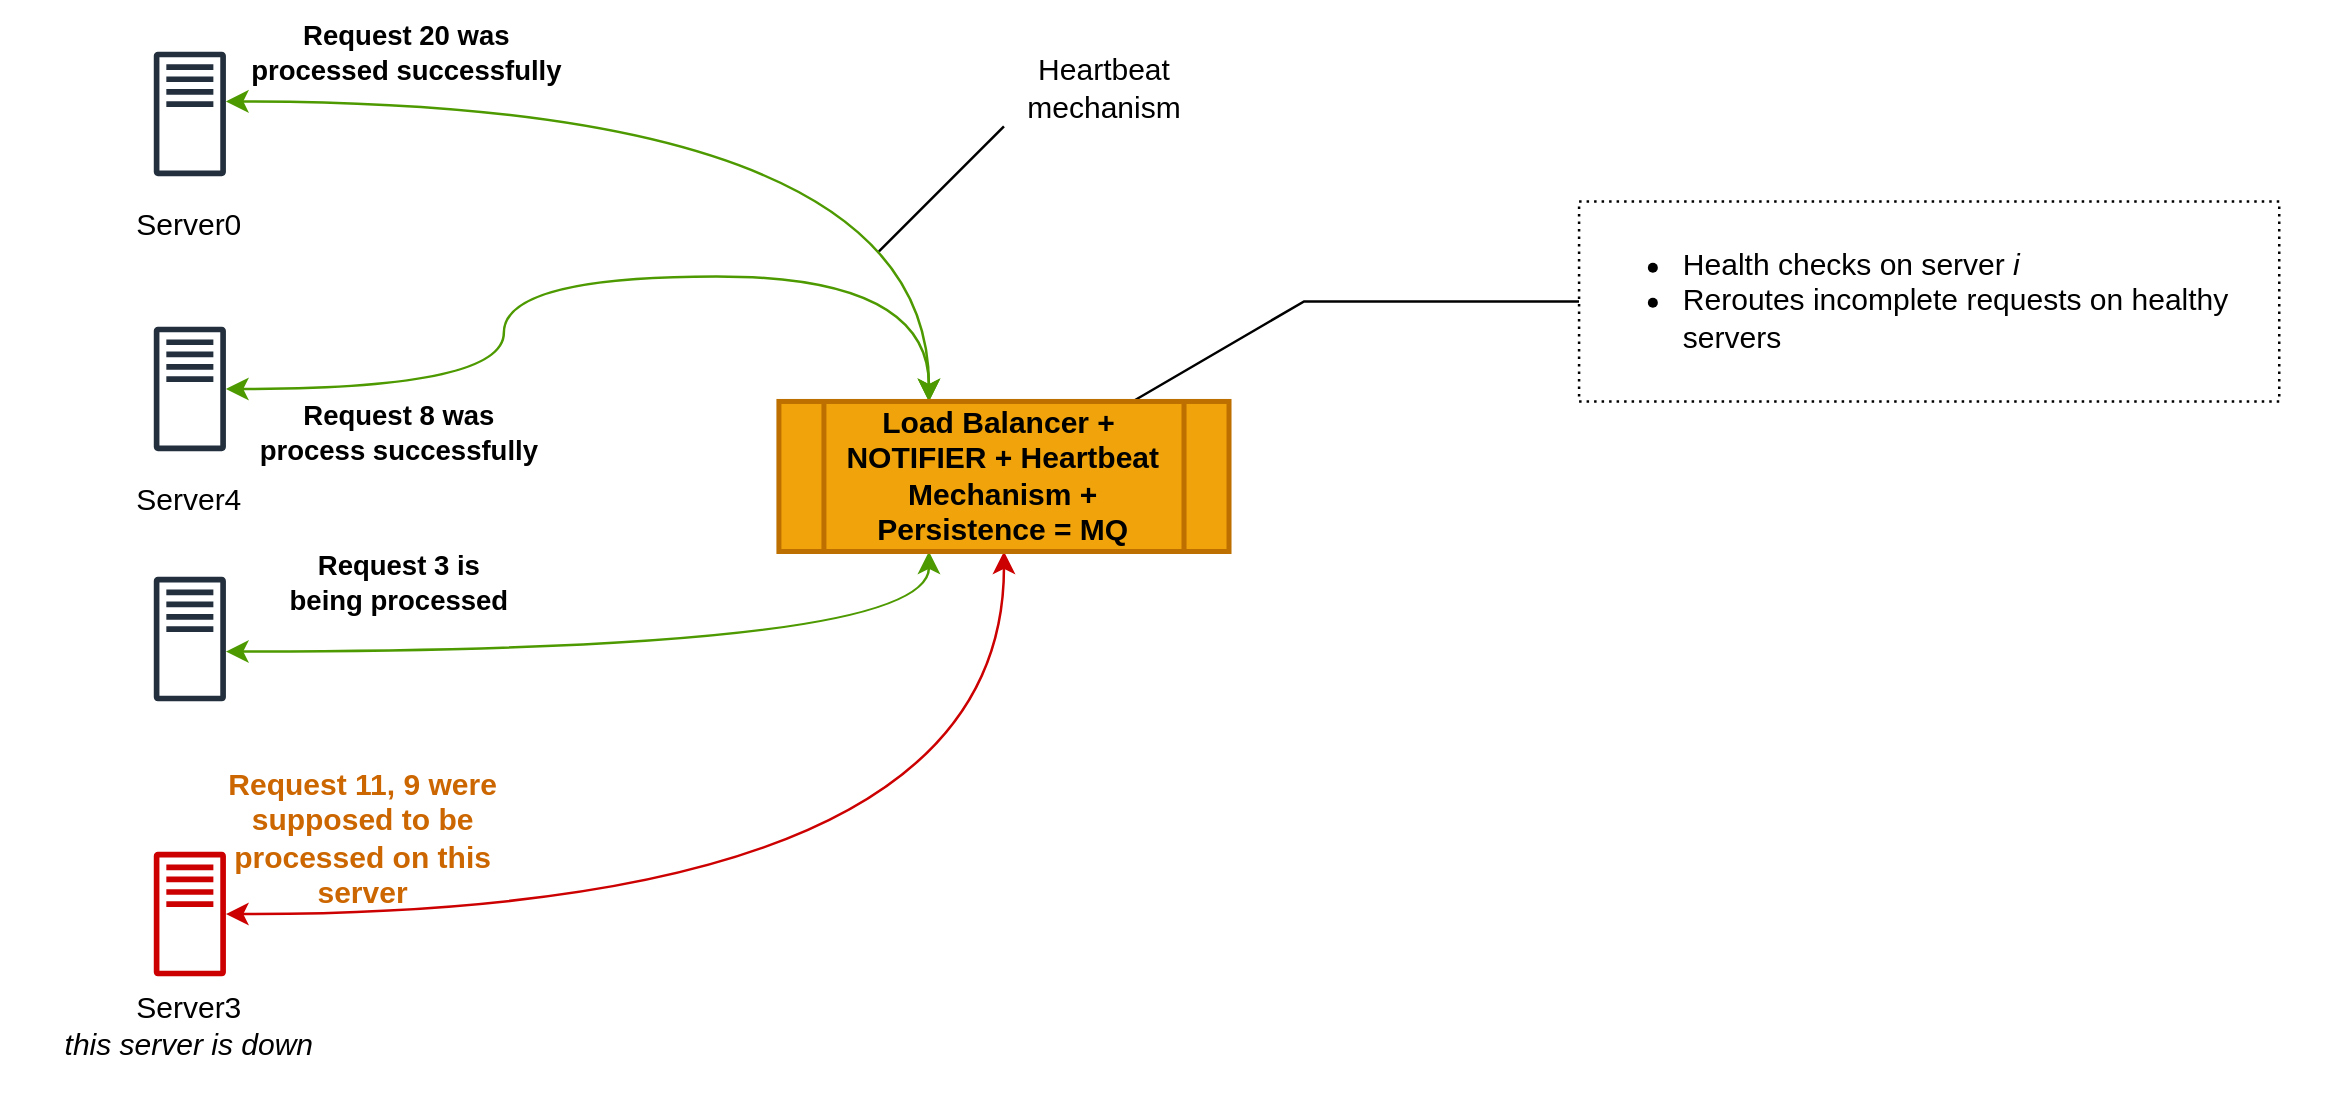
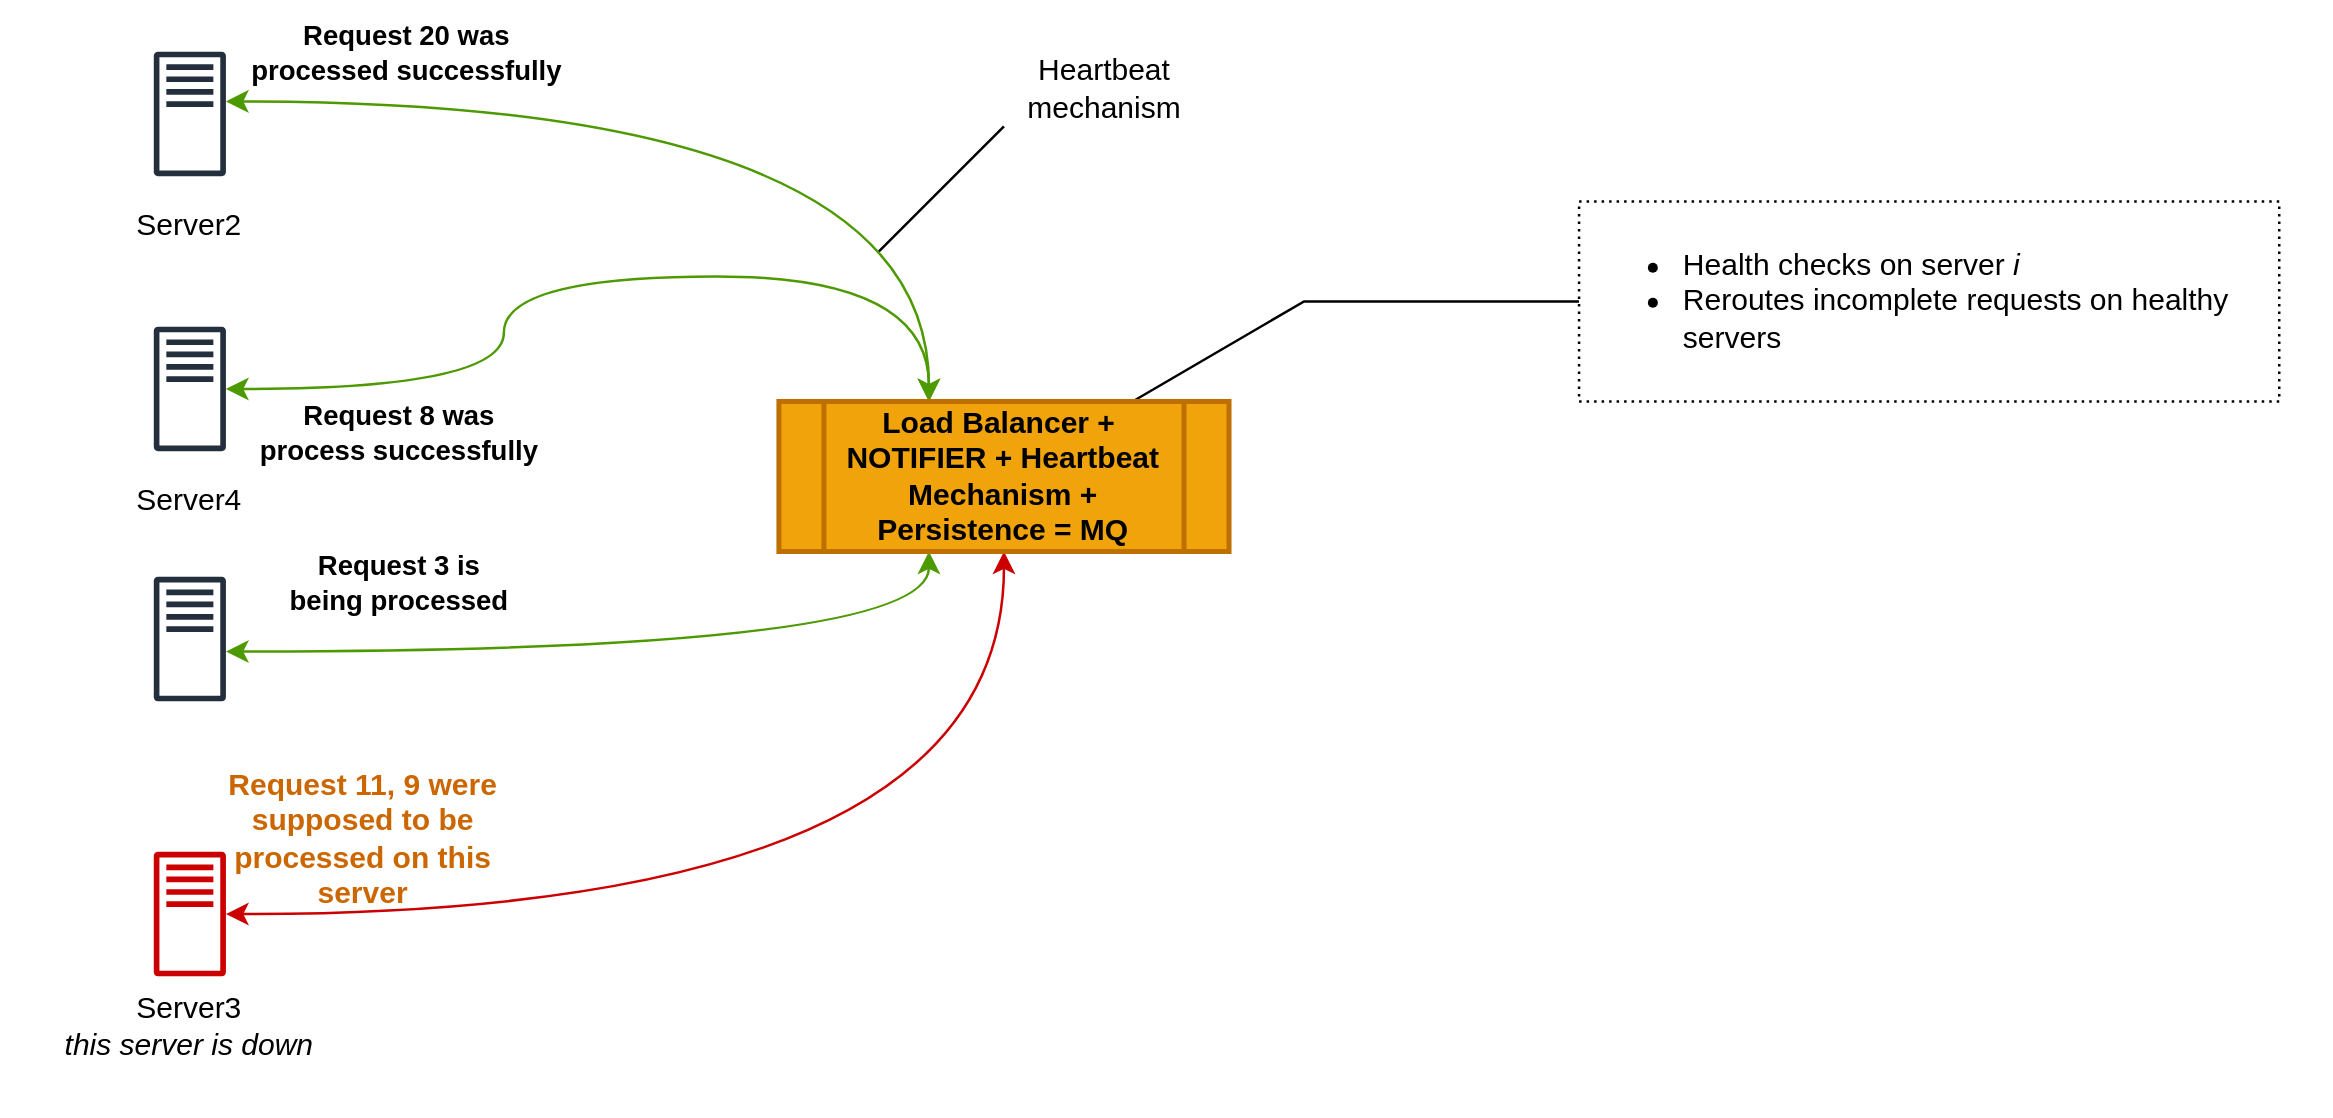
(190, 226) -> (190, 226)
